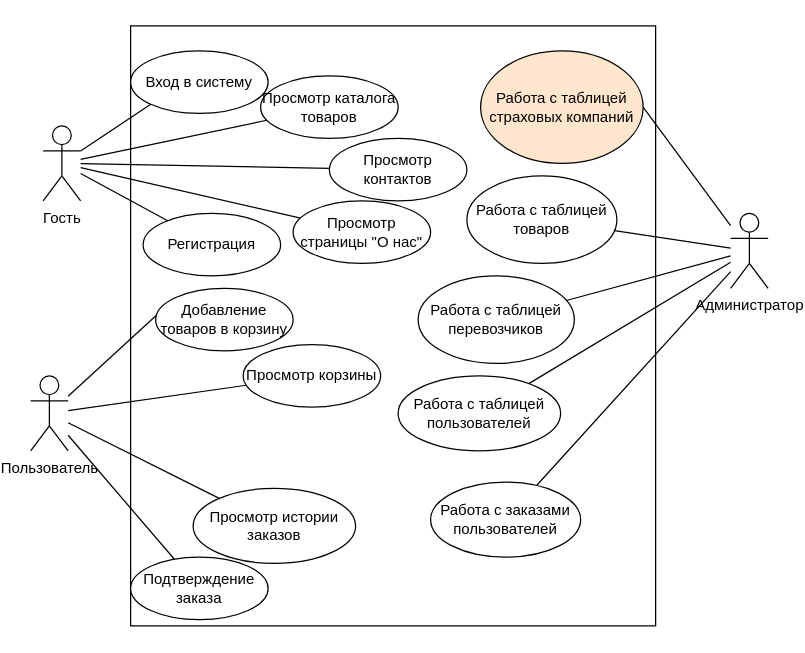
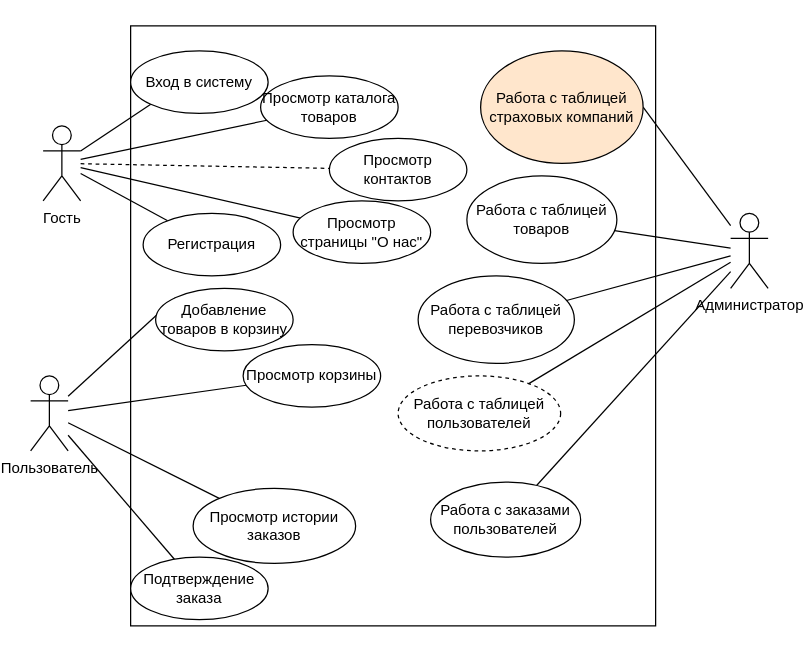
(205, 166) -> (205, 166)
(479, 413) -> (479, 413)
